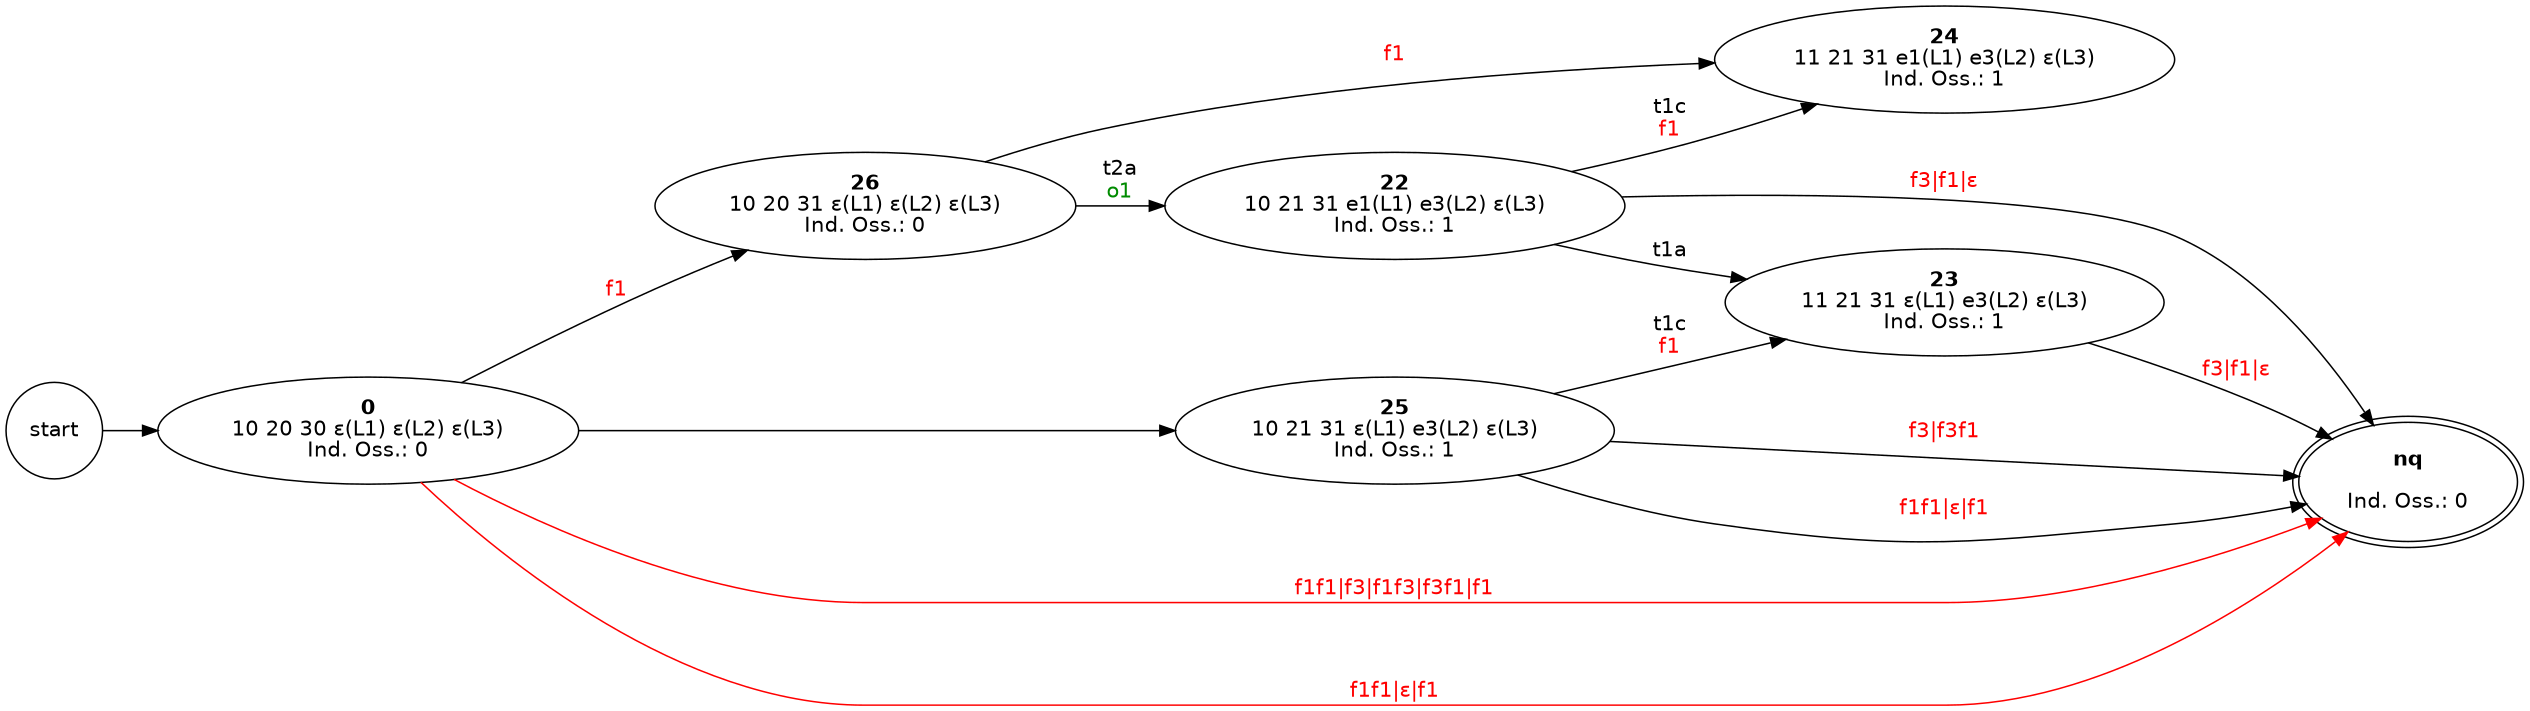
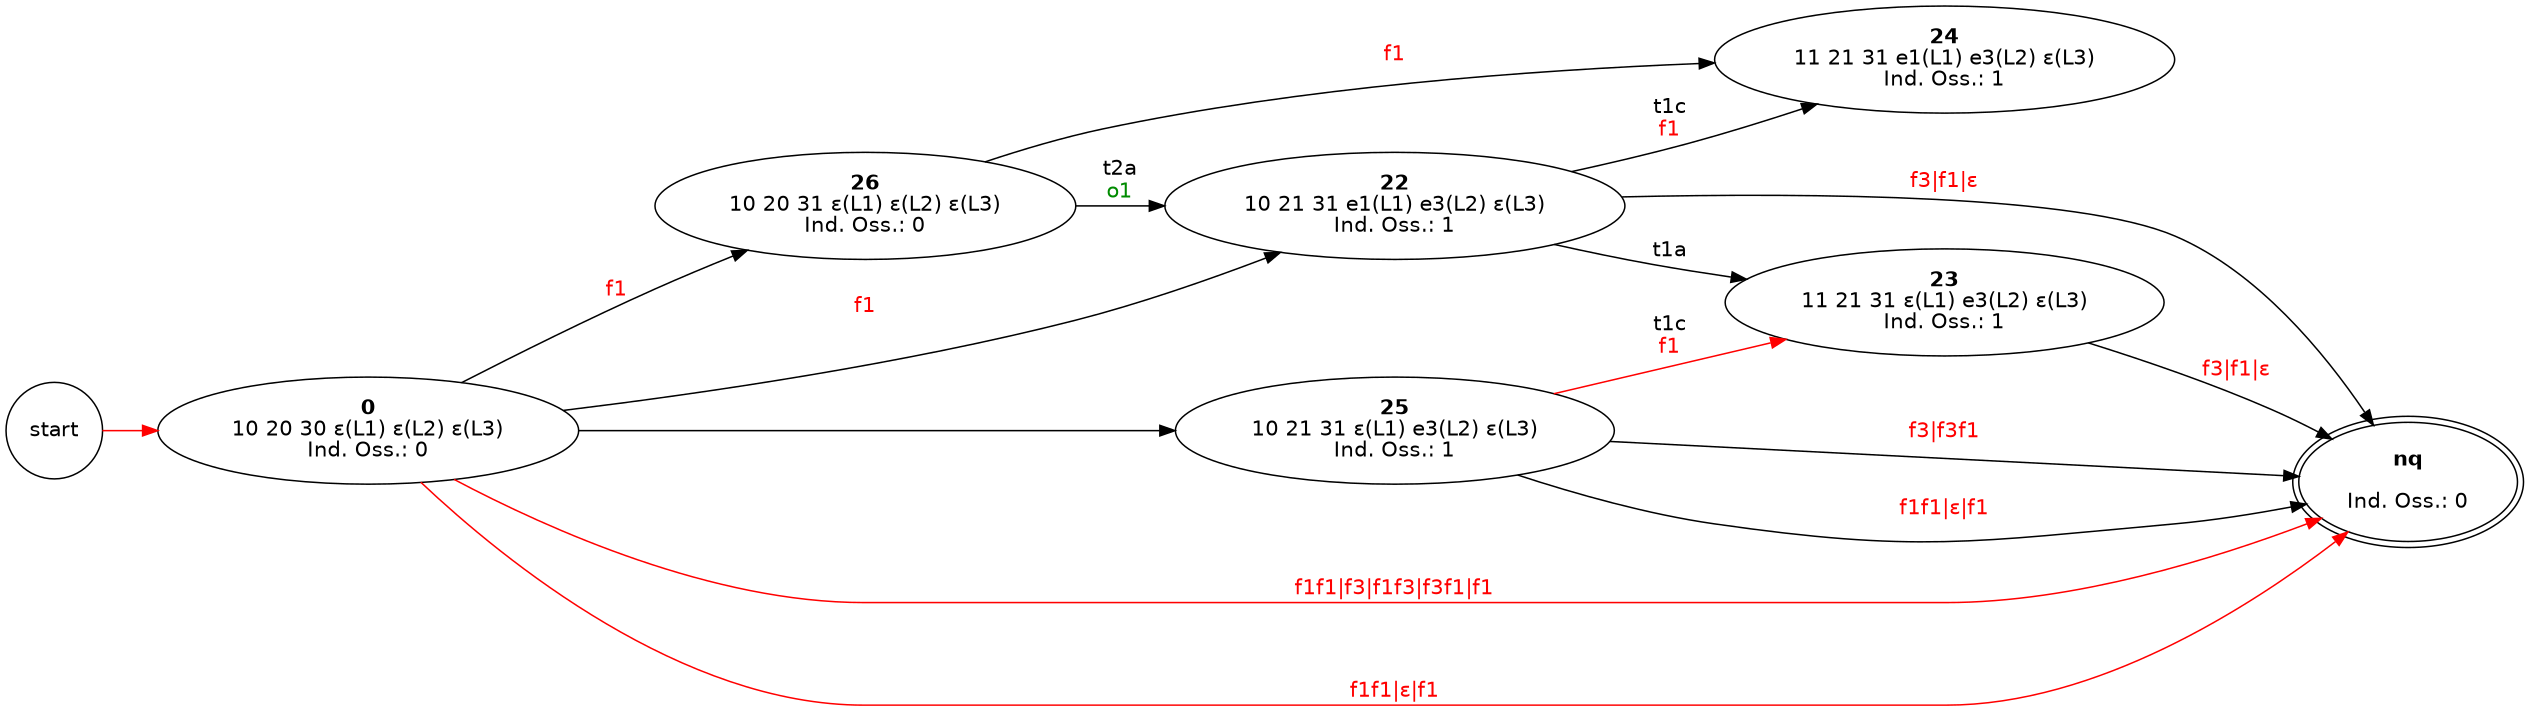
none -> (919, 355)
(1662, 368) -> (1662, 368)
(122, 431) -> (122, 431)
